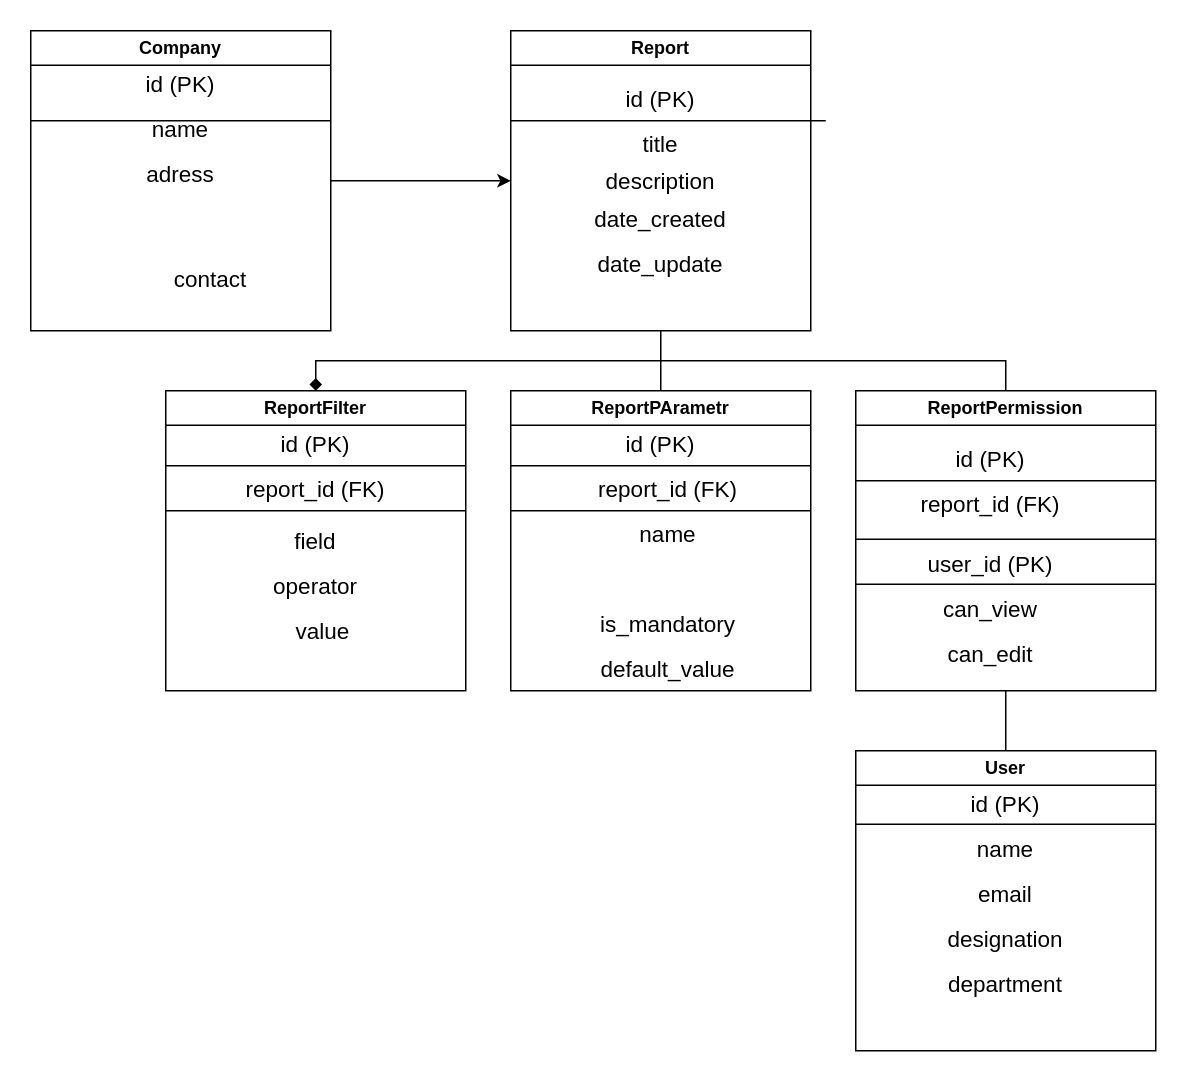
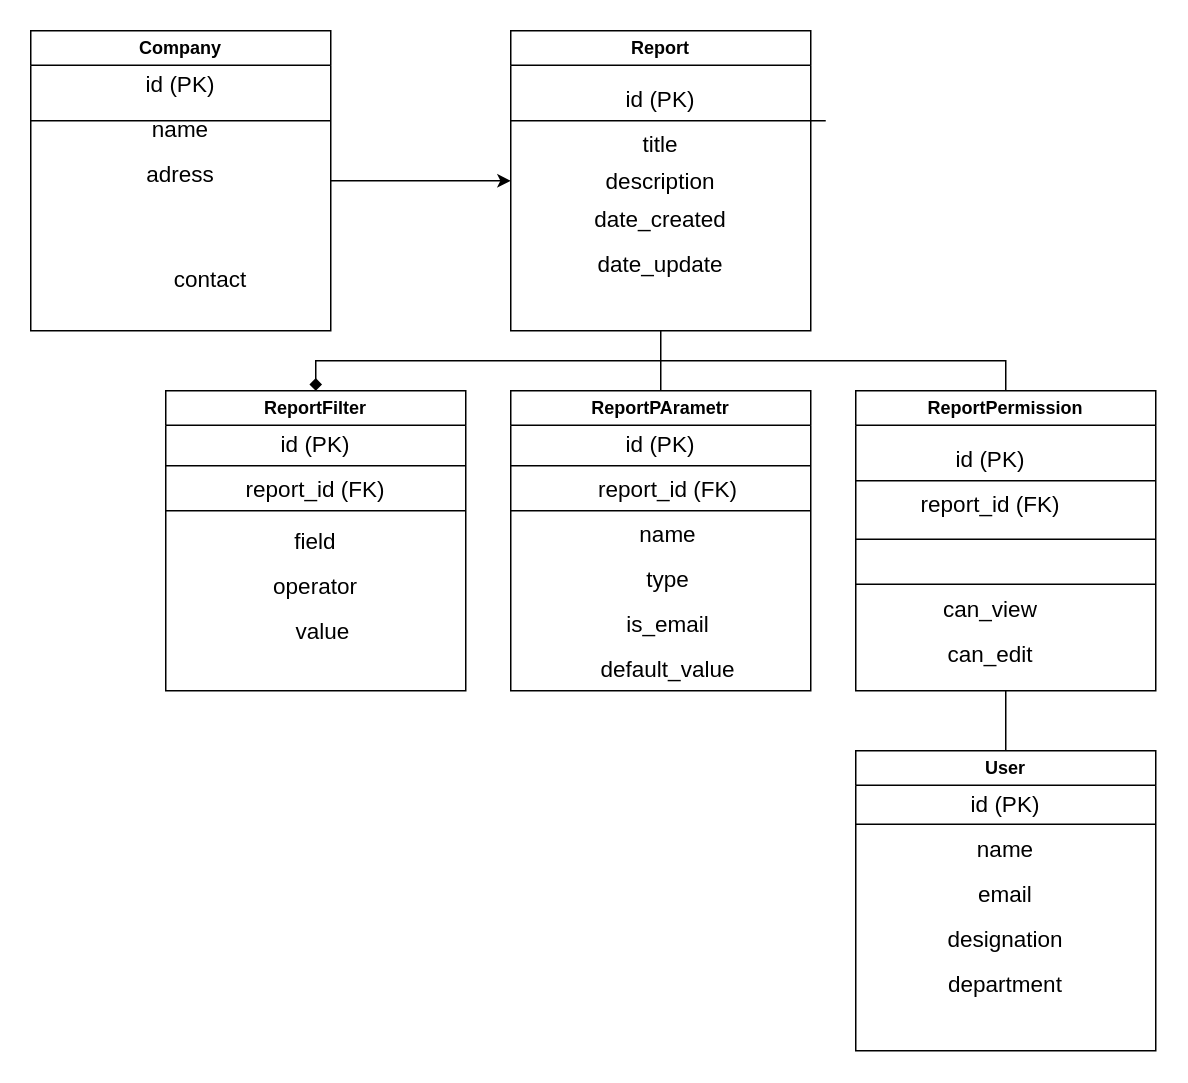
(991, 563) -> none
none -> (668, 578)
(668, 623) -> (668, 623)
